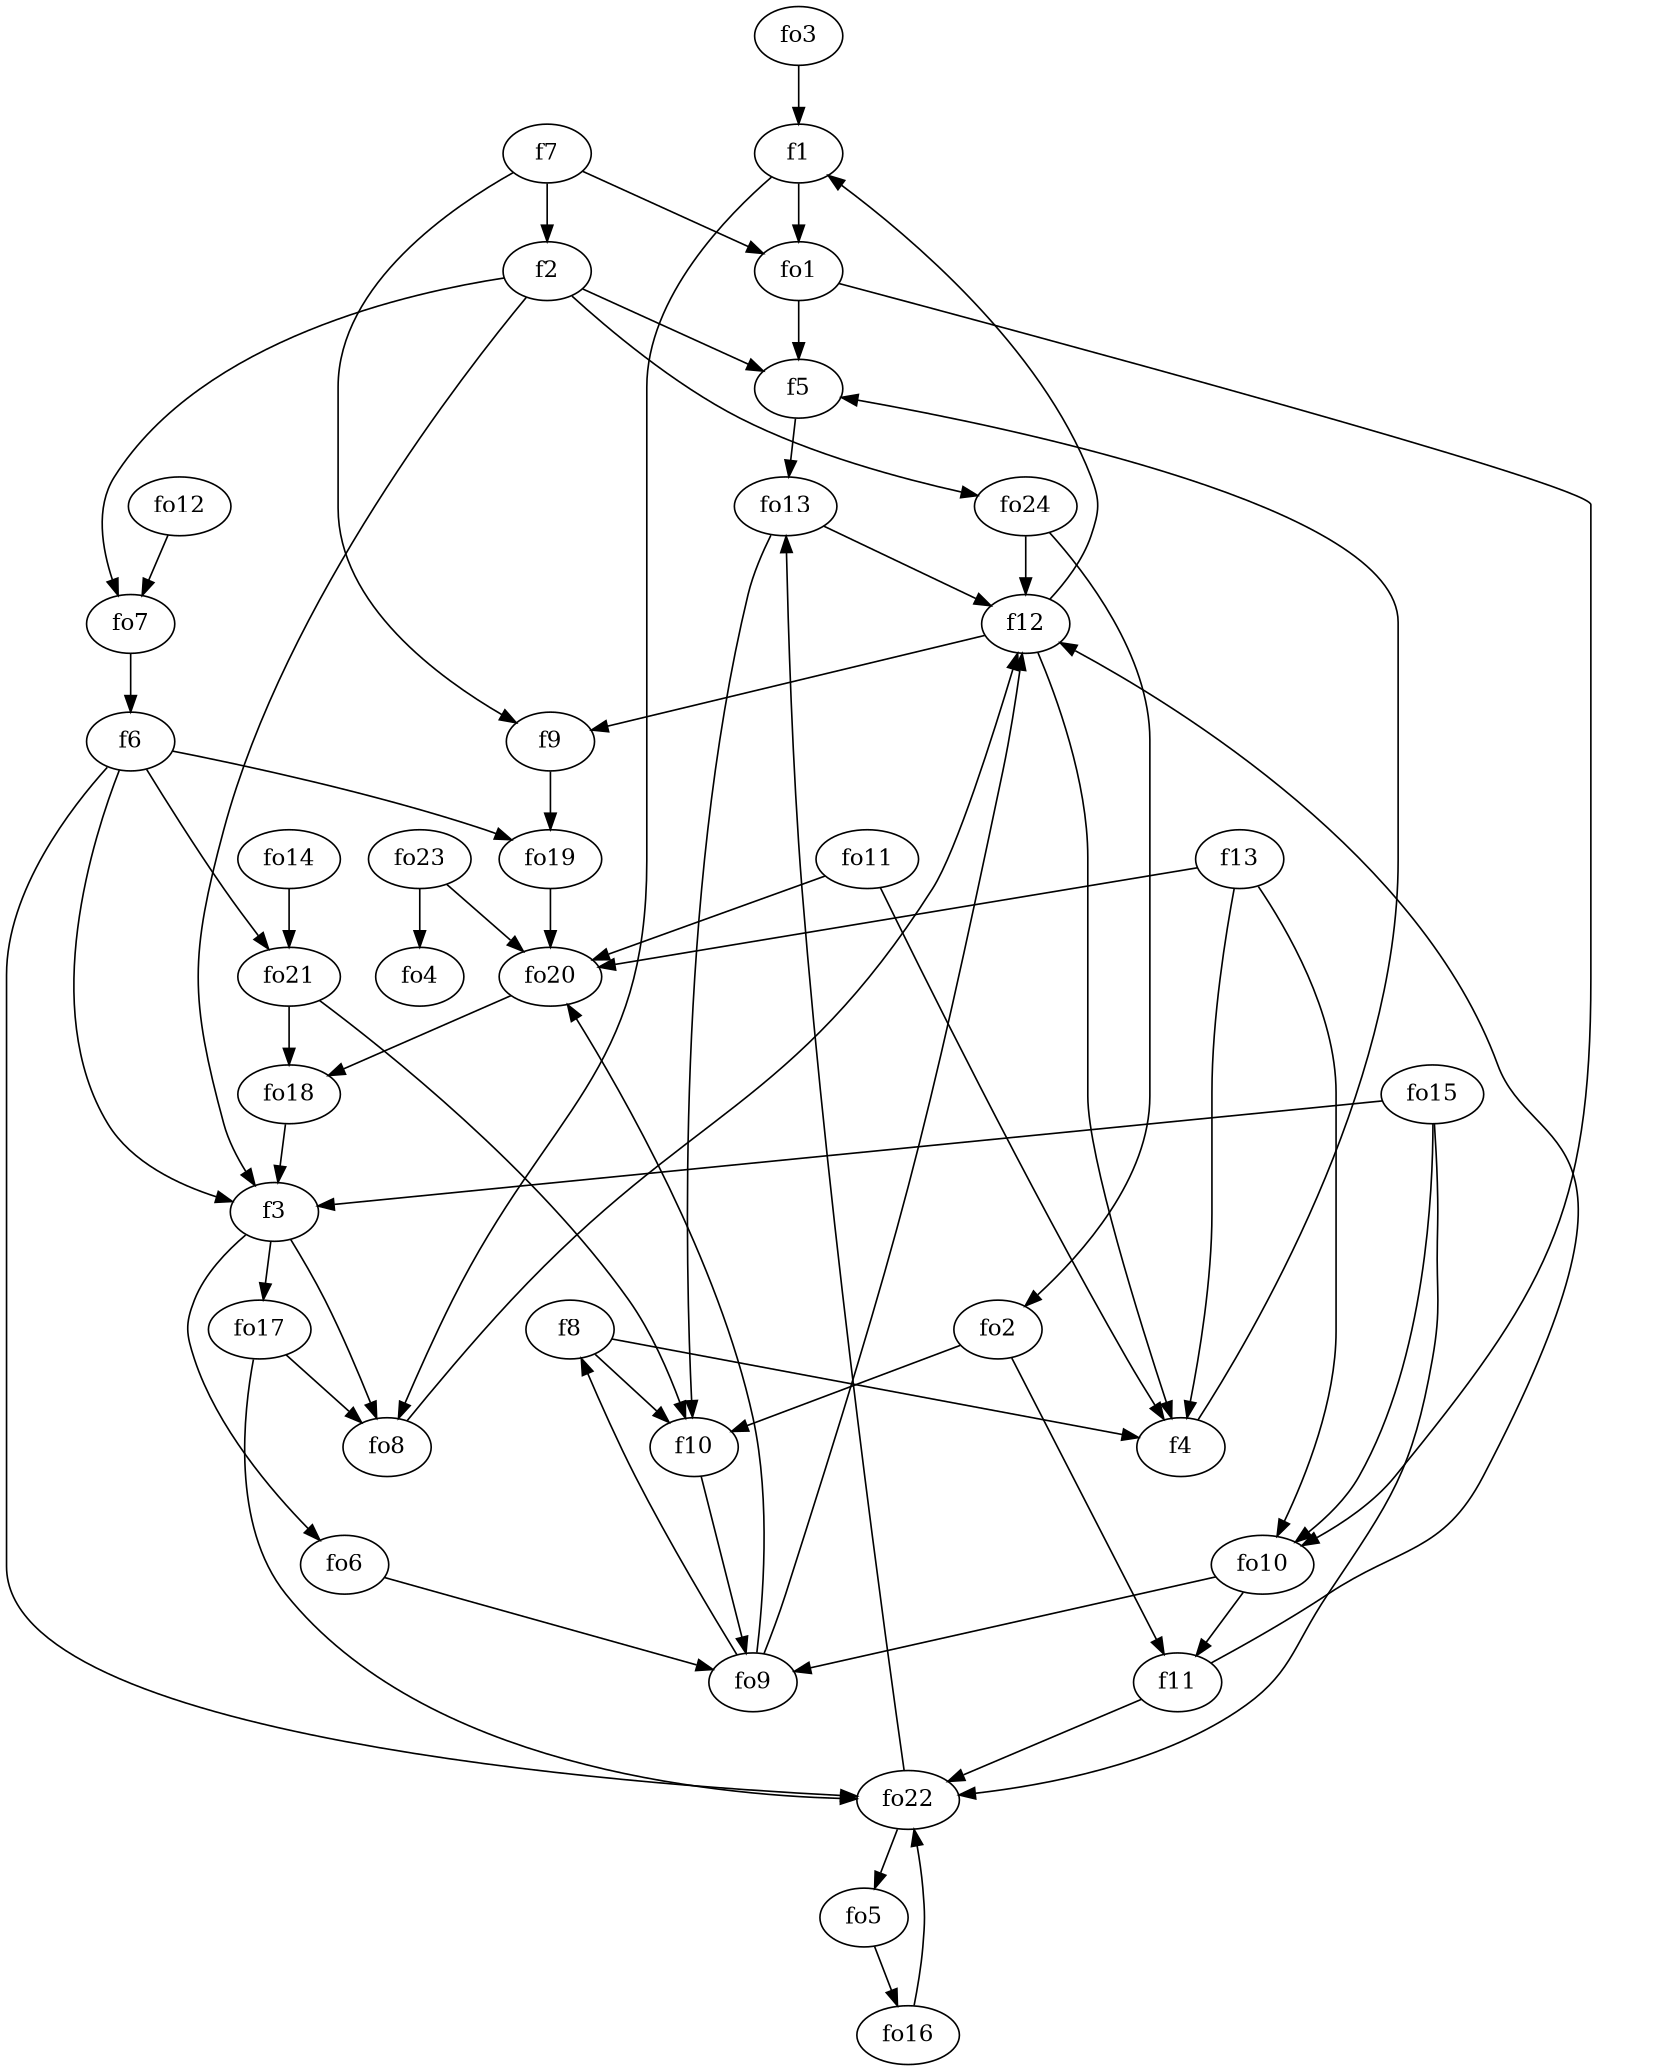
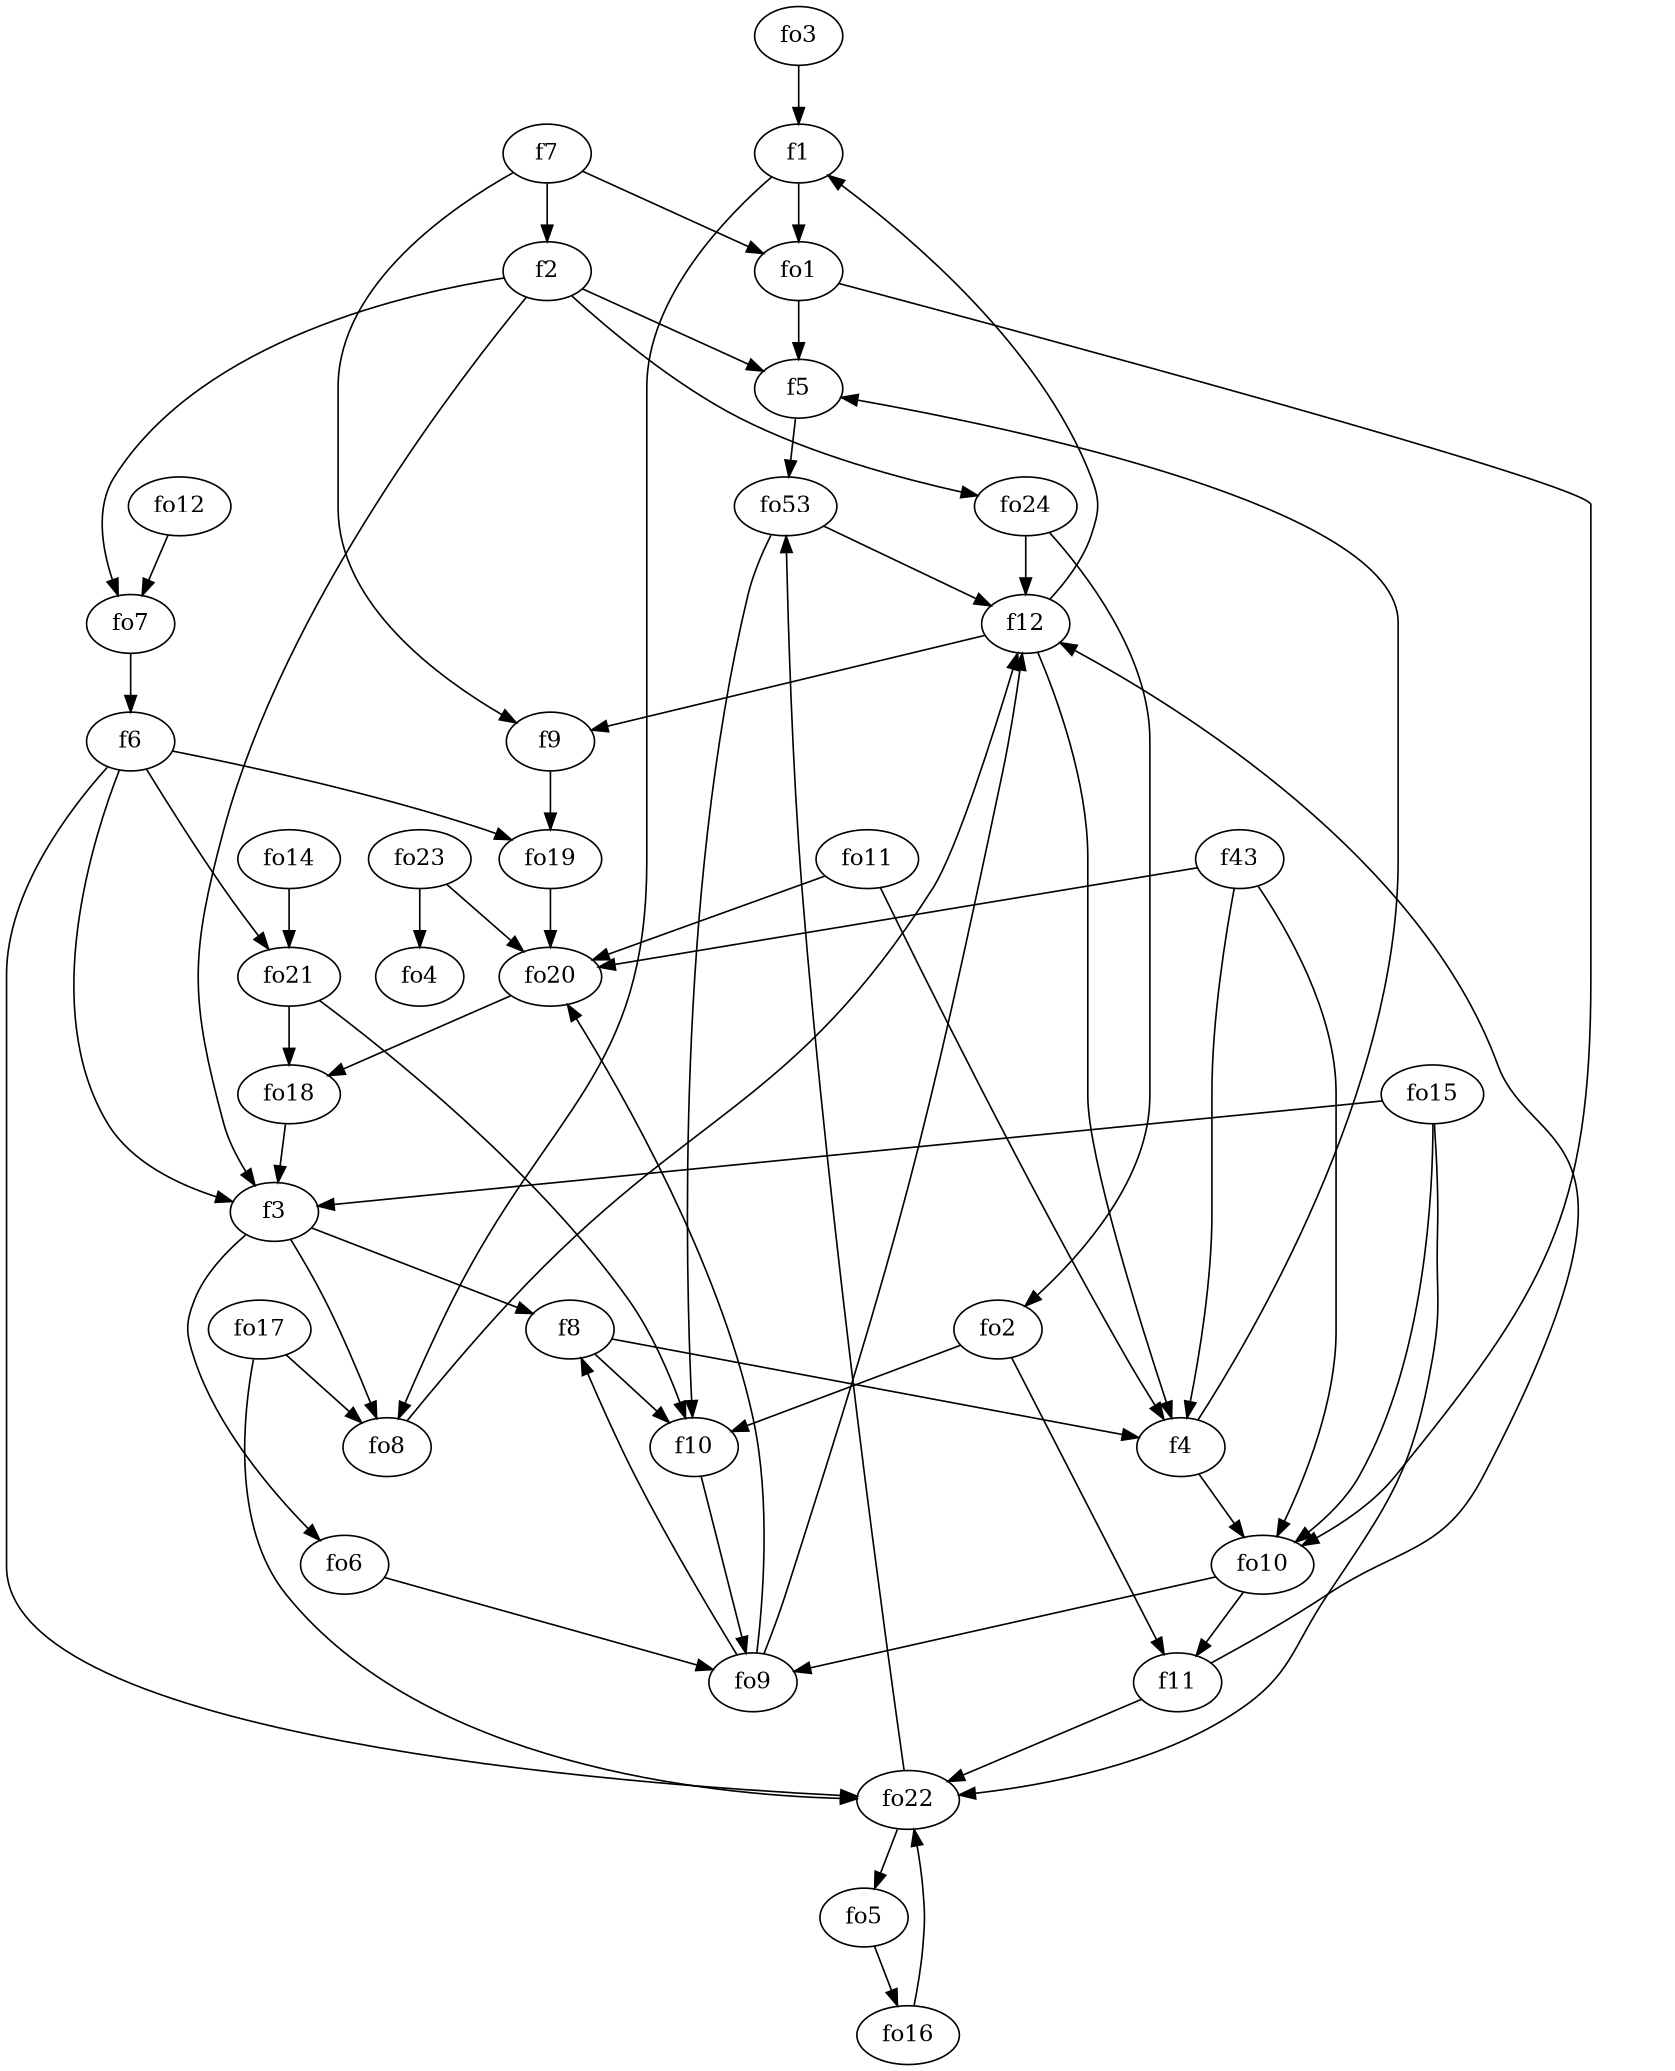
(786, 506) -> (786, 506)
(1240, 859) -> (1240, 859)
(268, 1262) -> (415, 1268)
none -> (1217, 1499)
